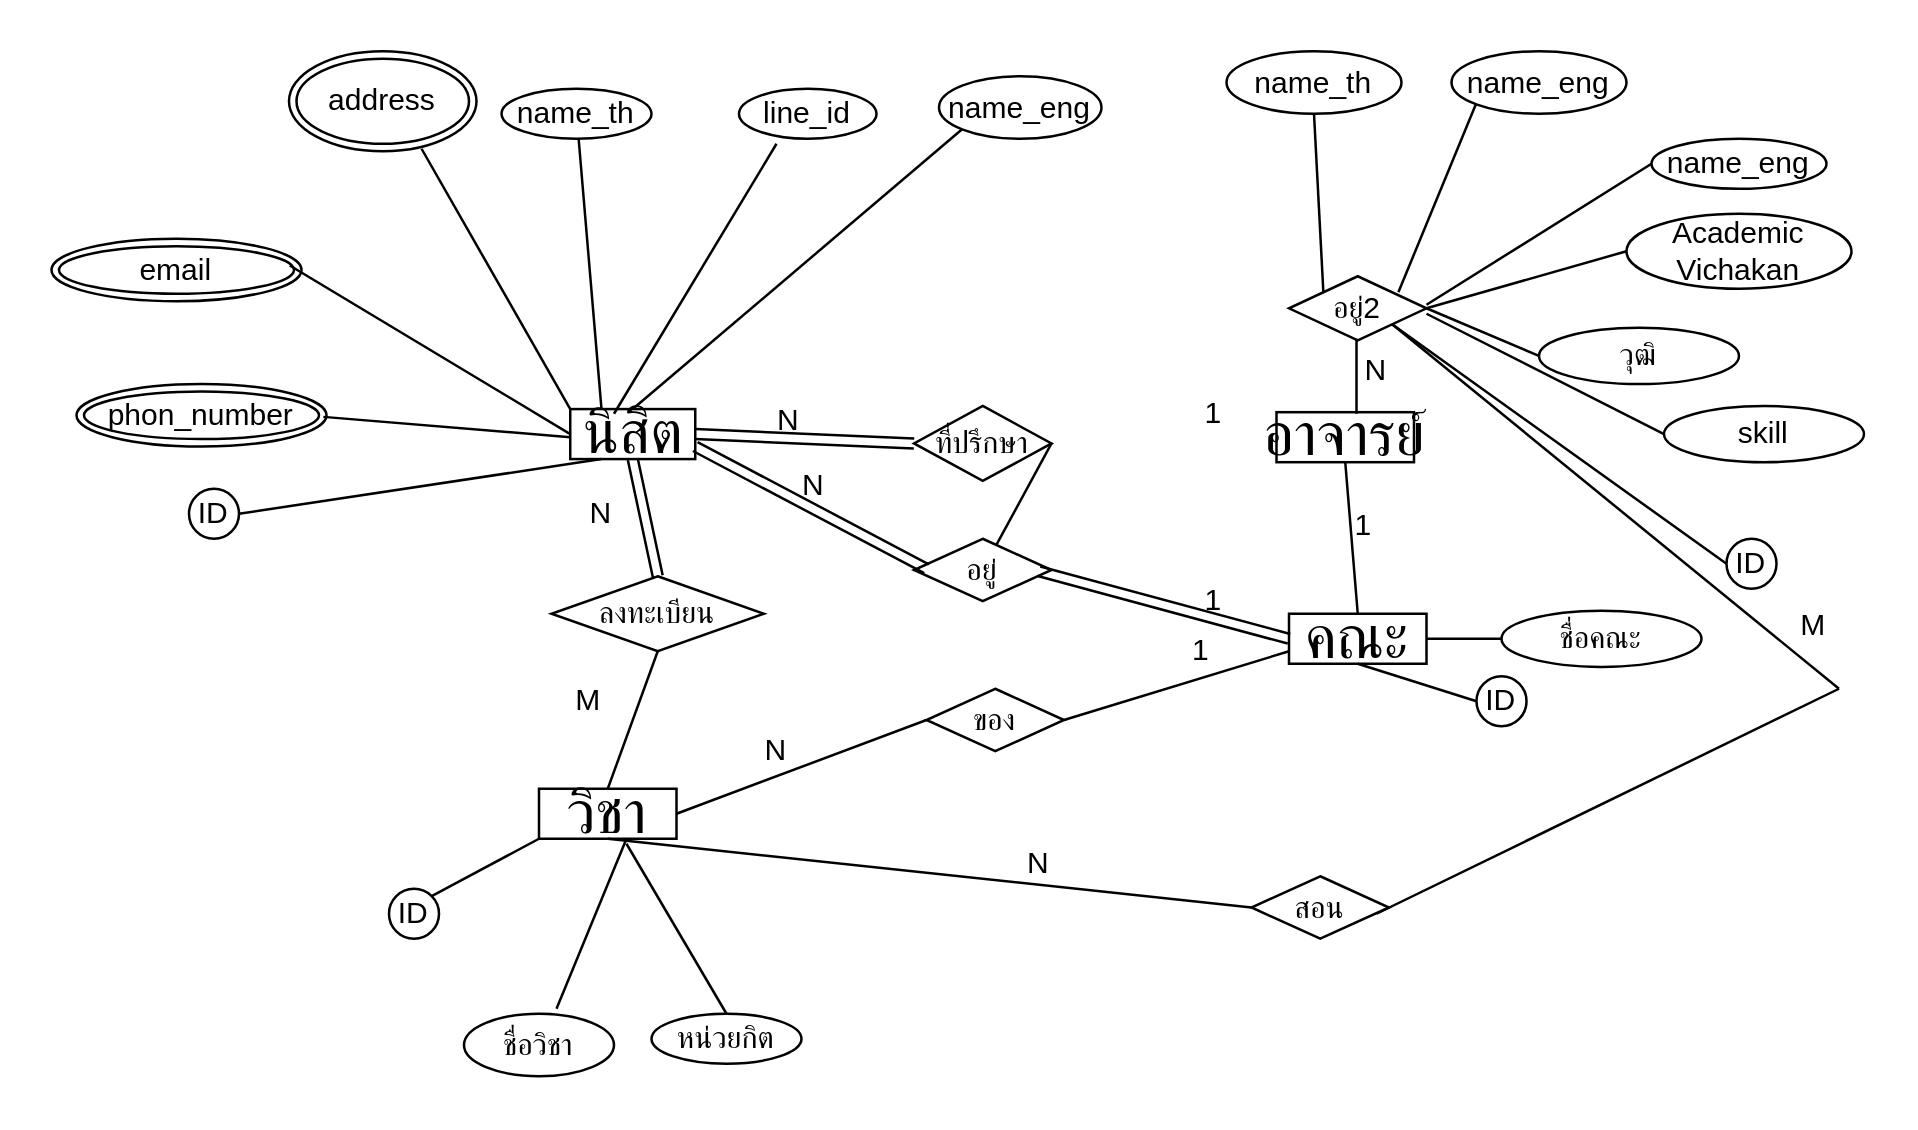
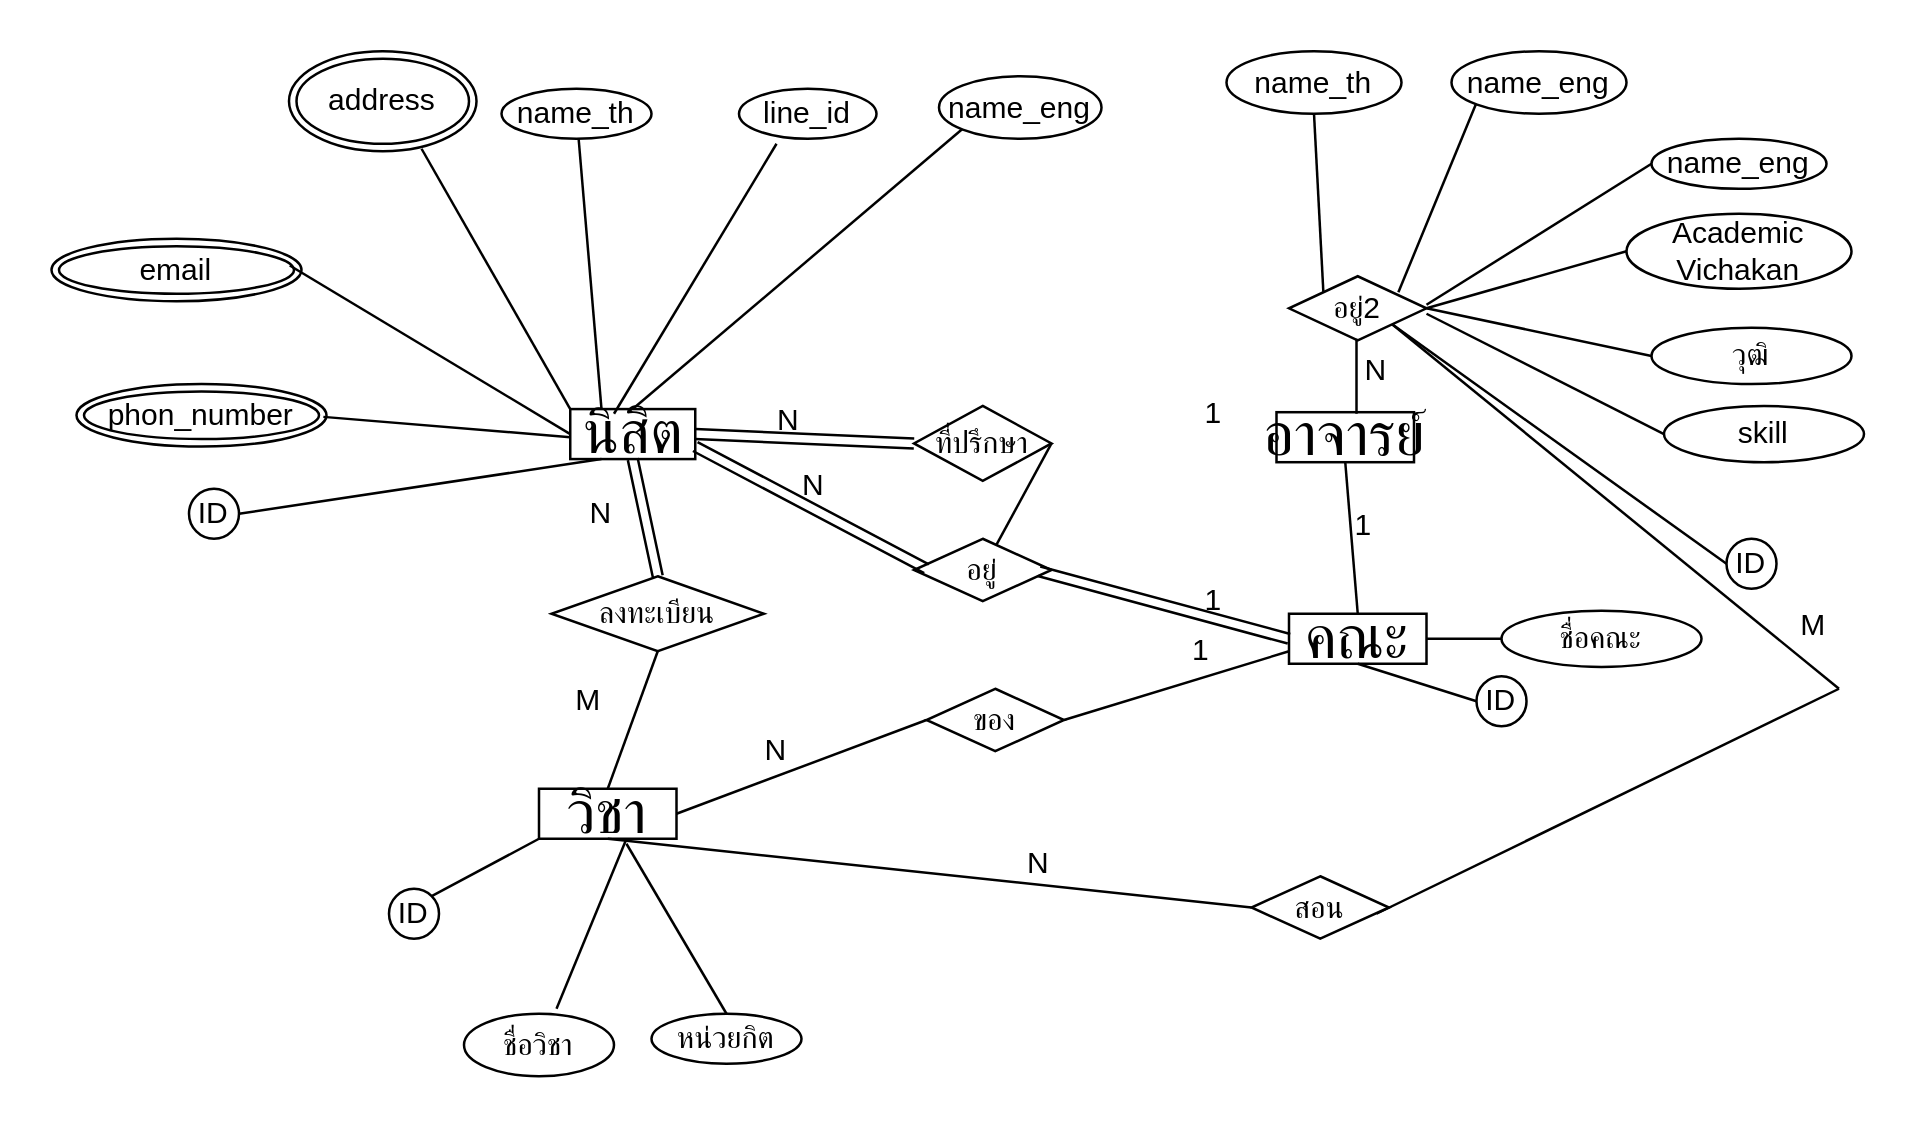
(1639, 356) -> (1751, 356)
